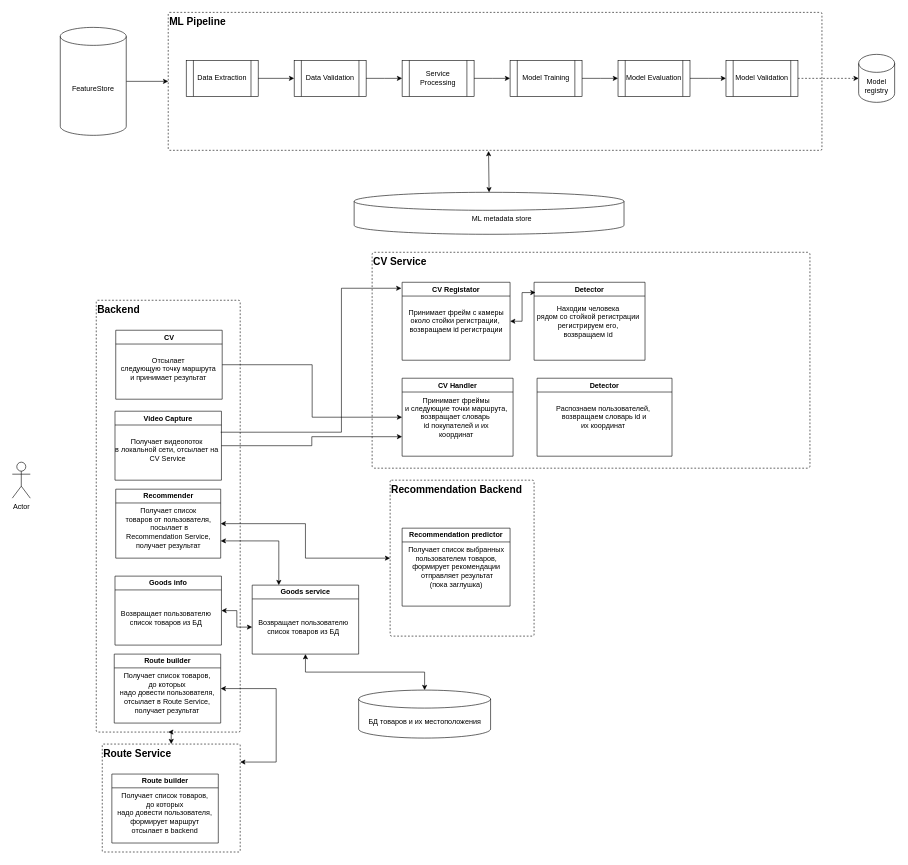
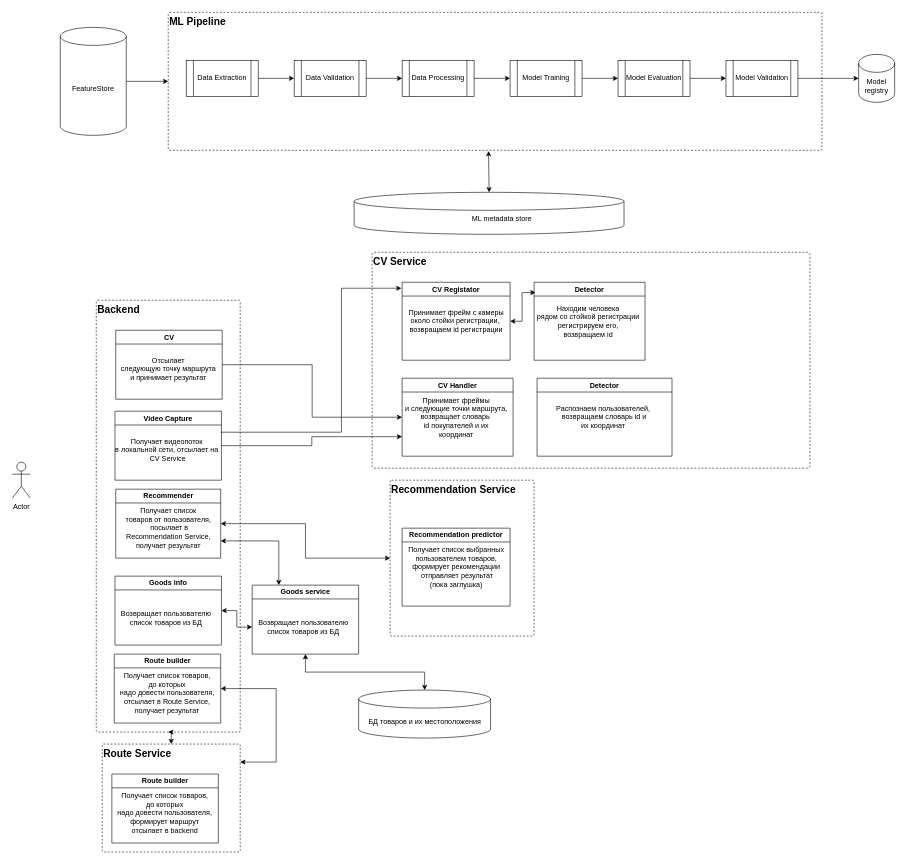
(438, 78) -> (438, 78)
(826, 78) -> (826, 78)
(434, 489) -> (433, 489)
